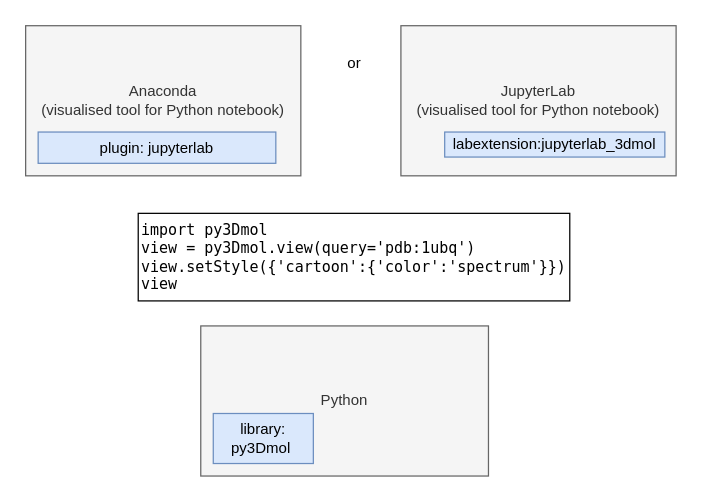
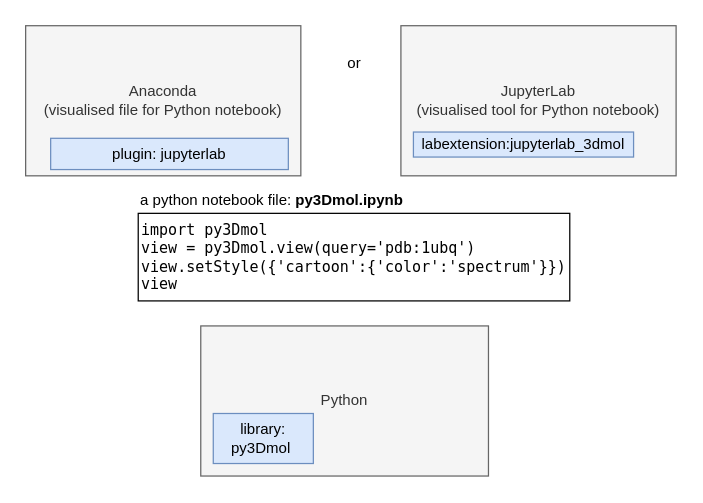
(163, 101) -> (163, 101)
(554, 144) -> (523, 144)
(157, 148) -> (169, 154)
none -> (369, 201)
